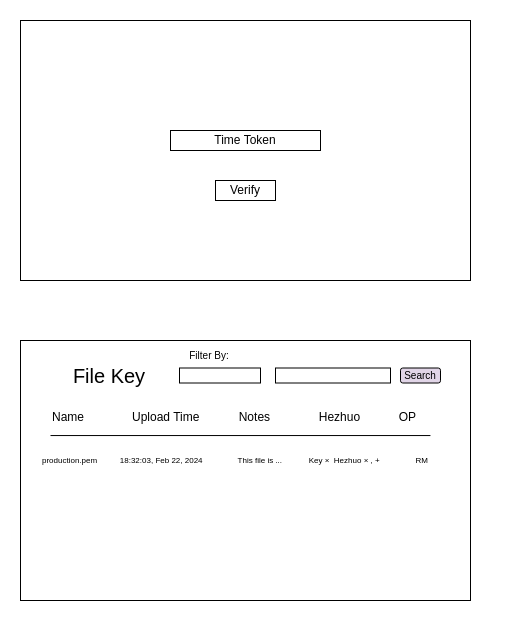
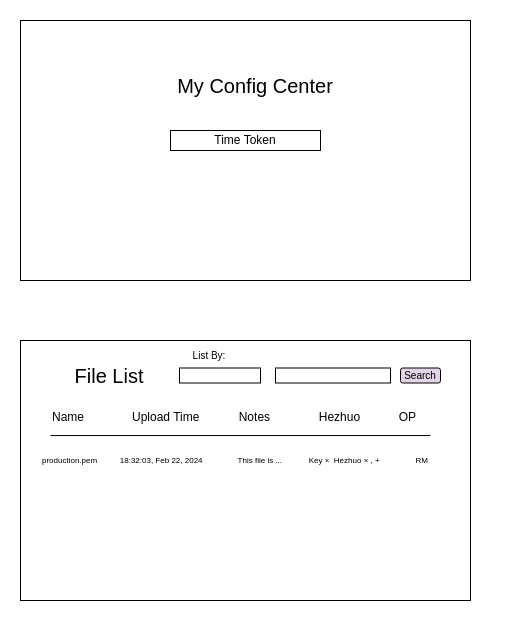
none -> (256, 86)
(246, 191) -> none
(210, 356) -> (210, 356)
(110, 376) -> (110, 376)
